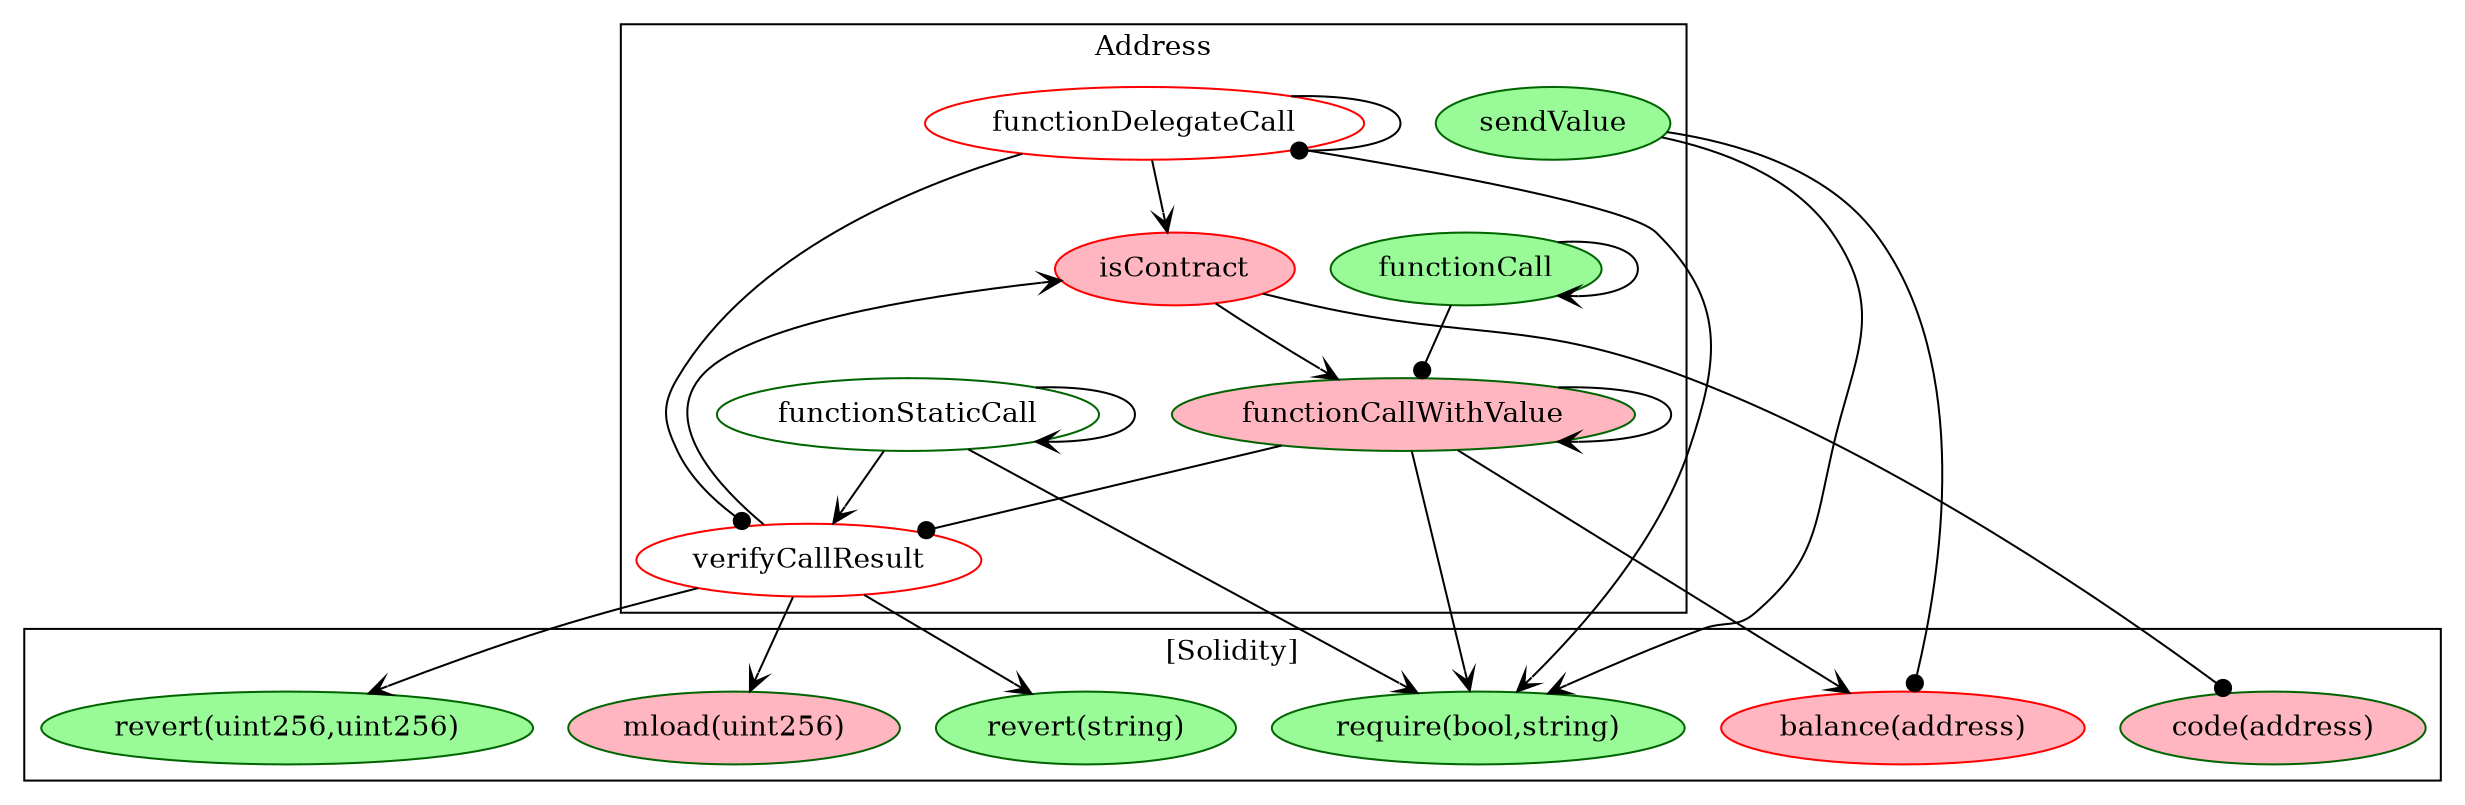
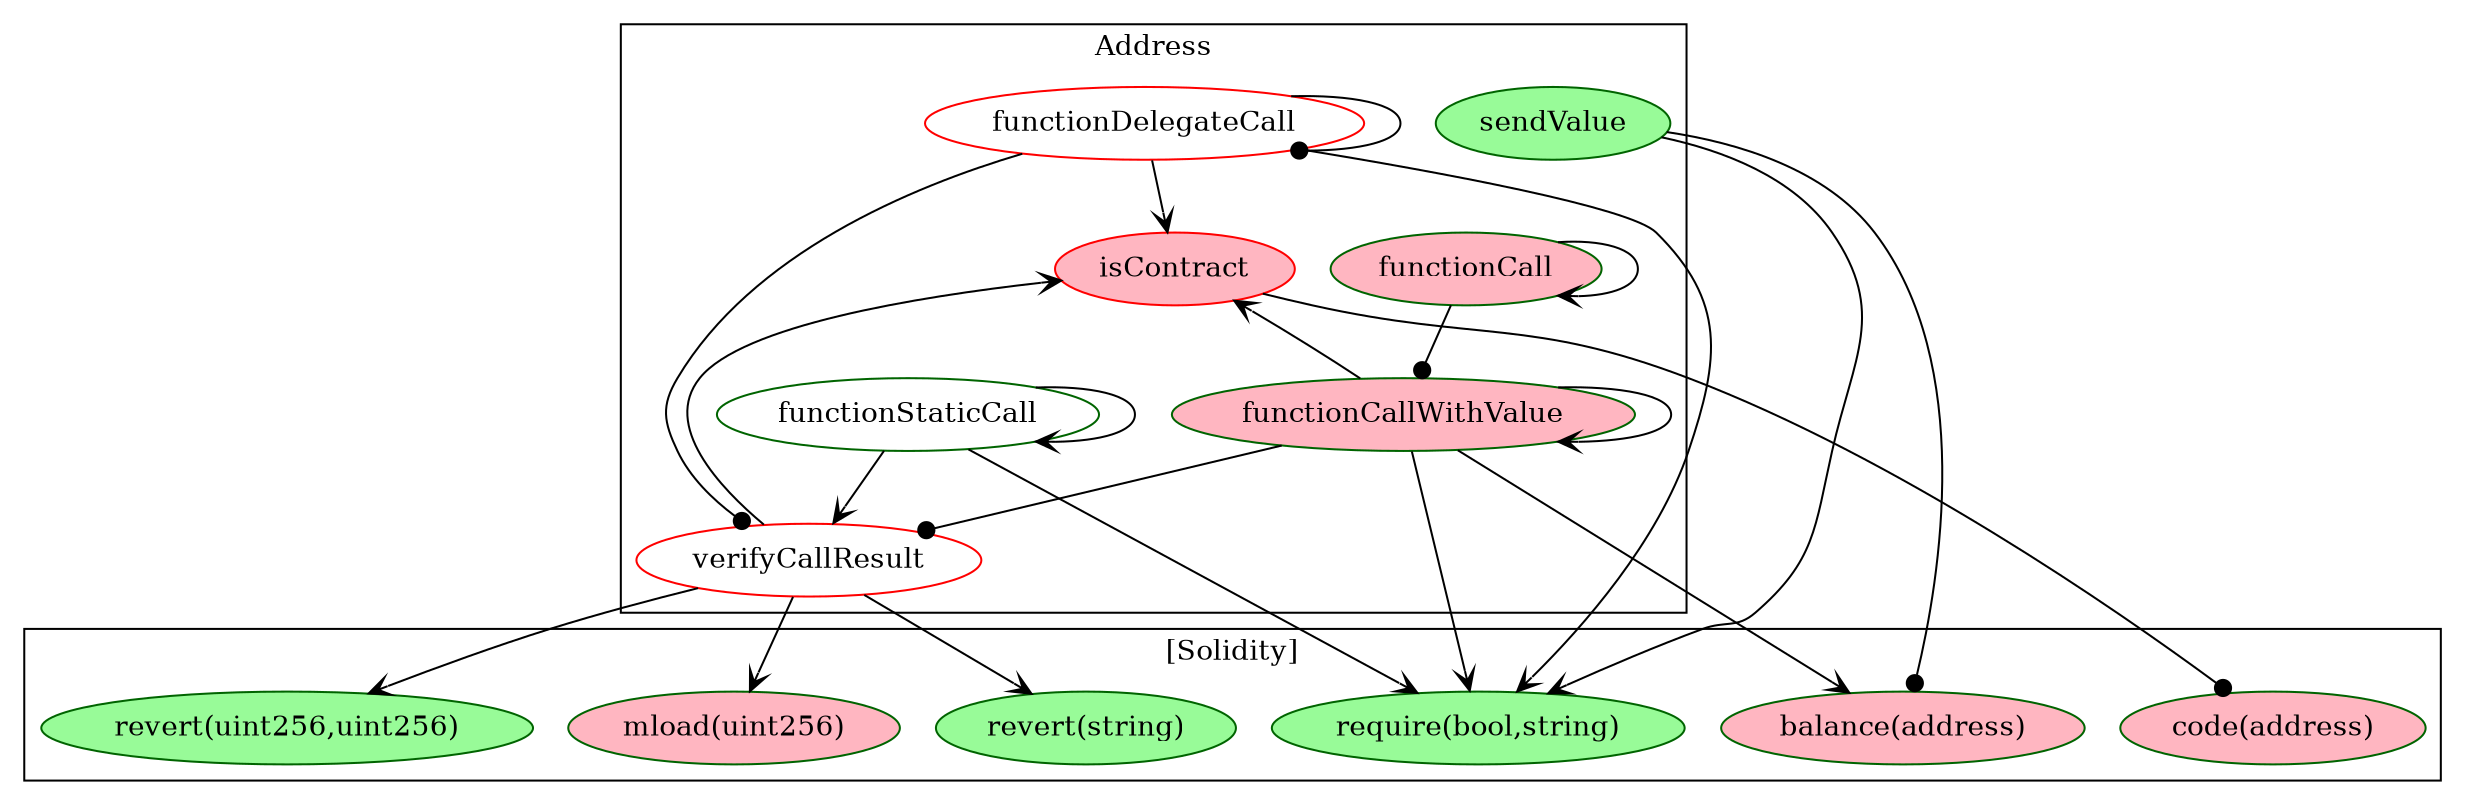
(1466, 269) -> (1466, 269)
(1267, 337) -> (1307, 344)
(1903, 728) -> (1903, 728)
